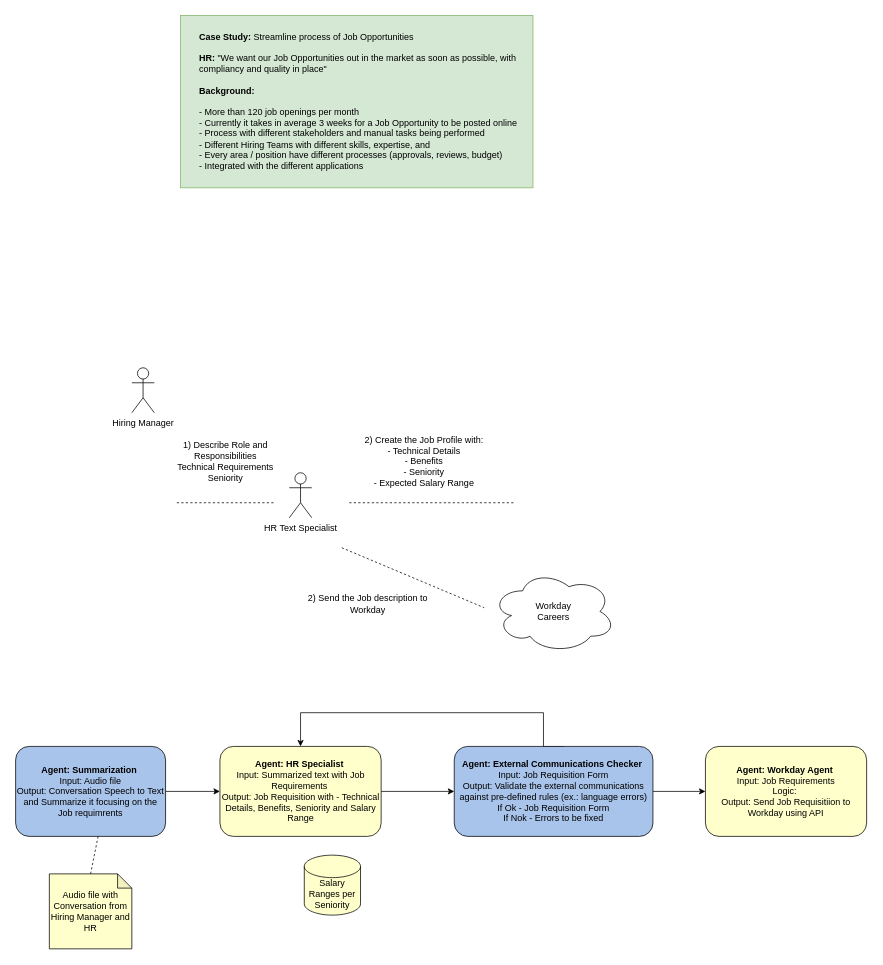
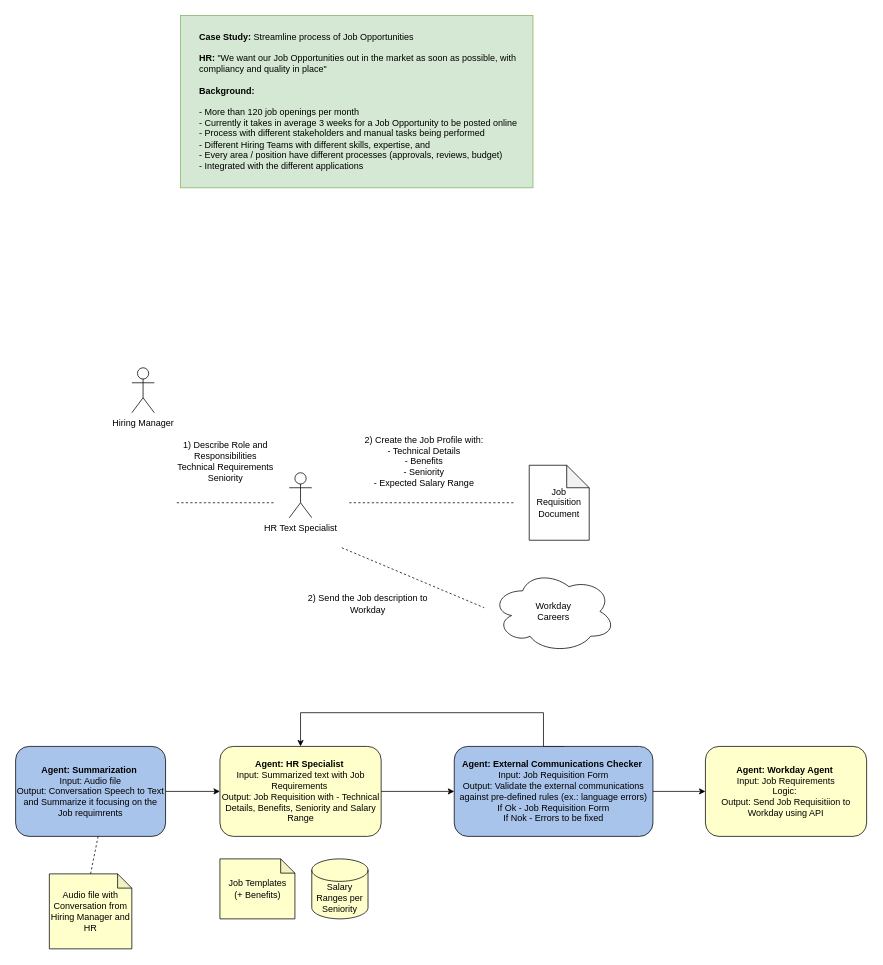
none -> (559, 503)
(332, 885) -> (340, 889)
none -> (257, 889)
